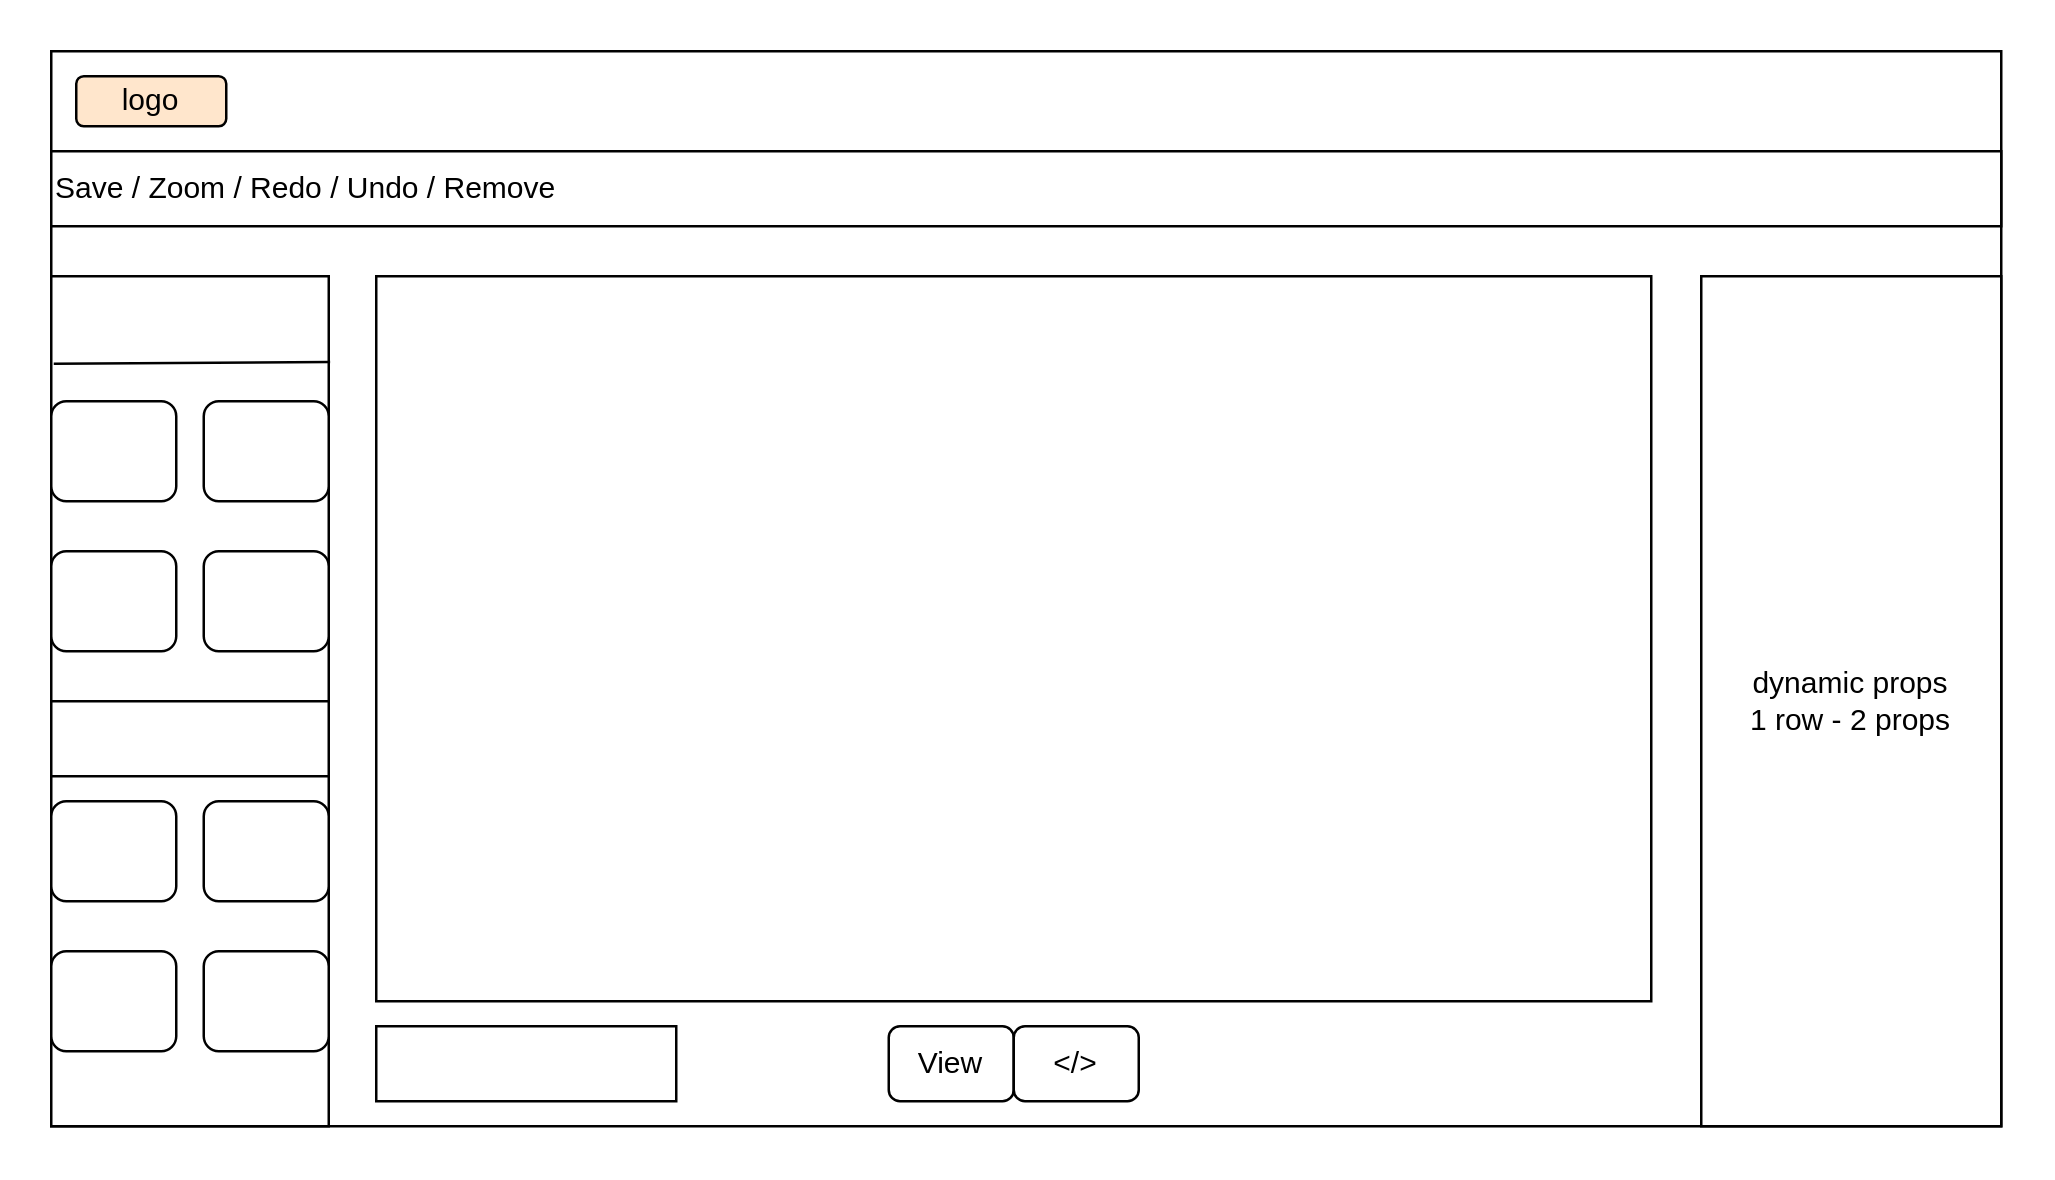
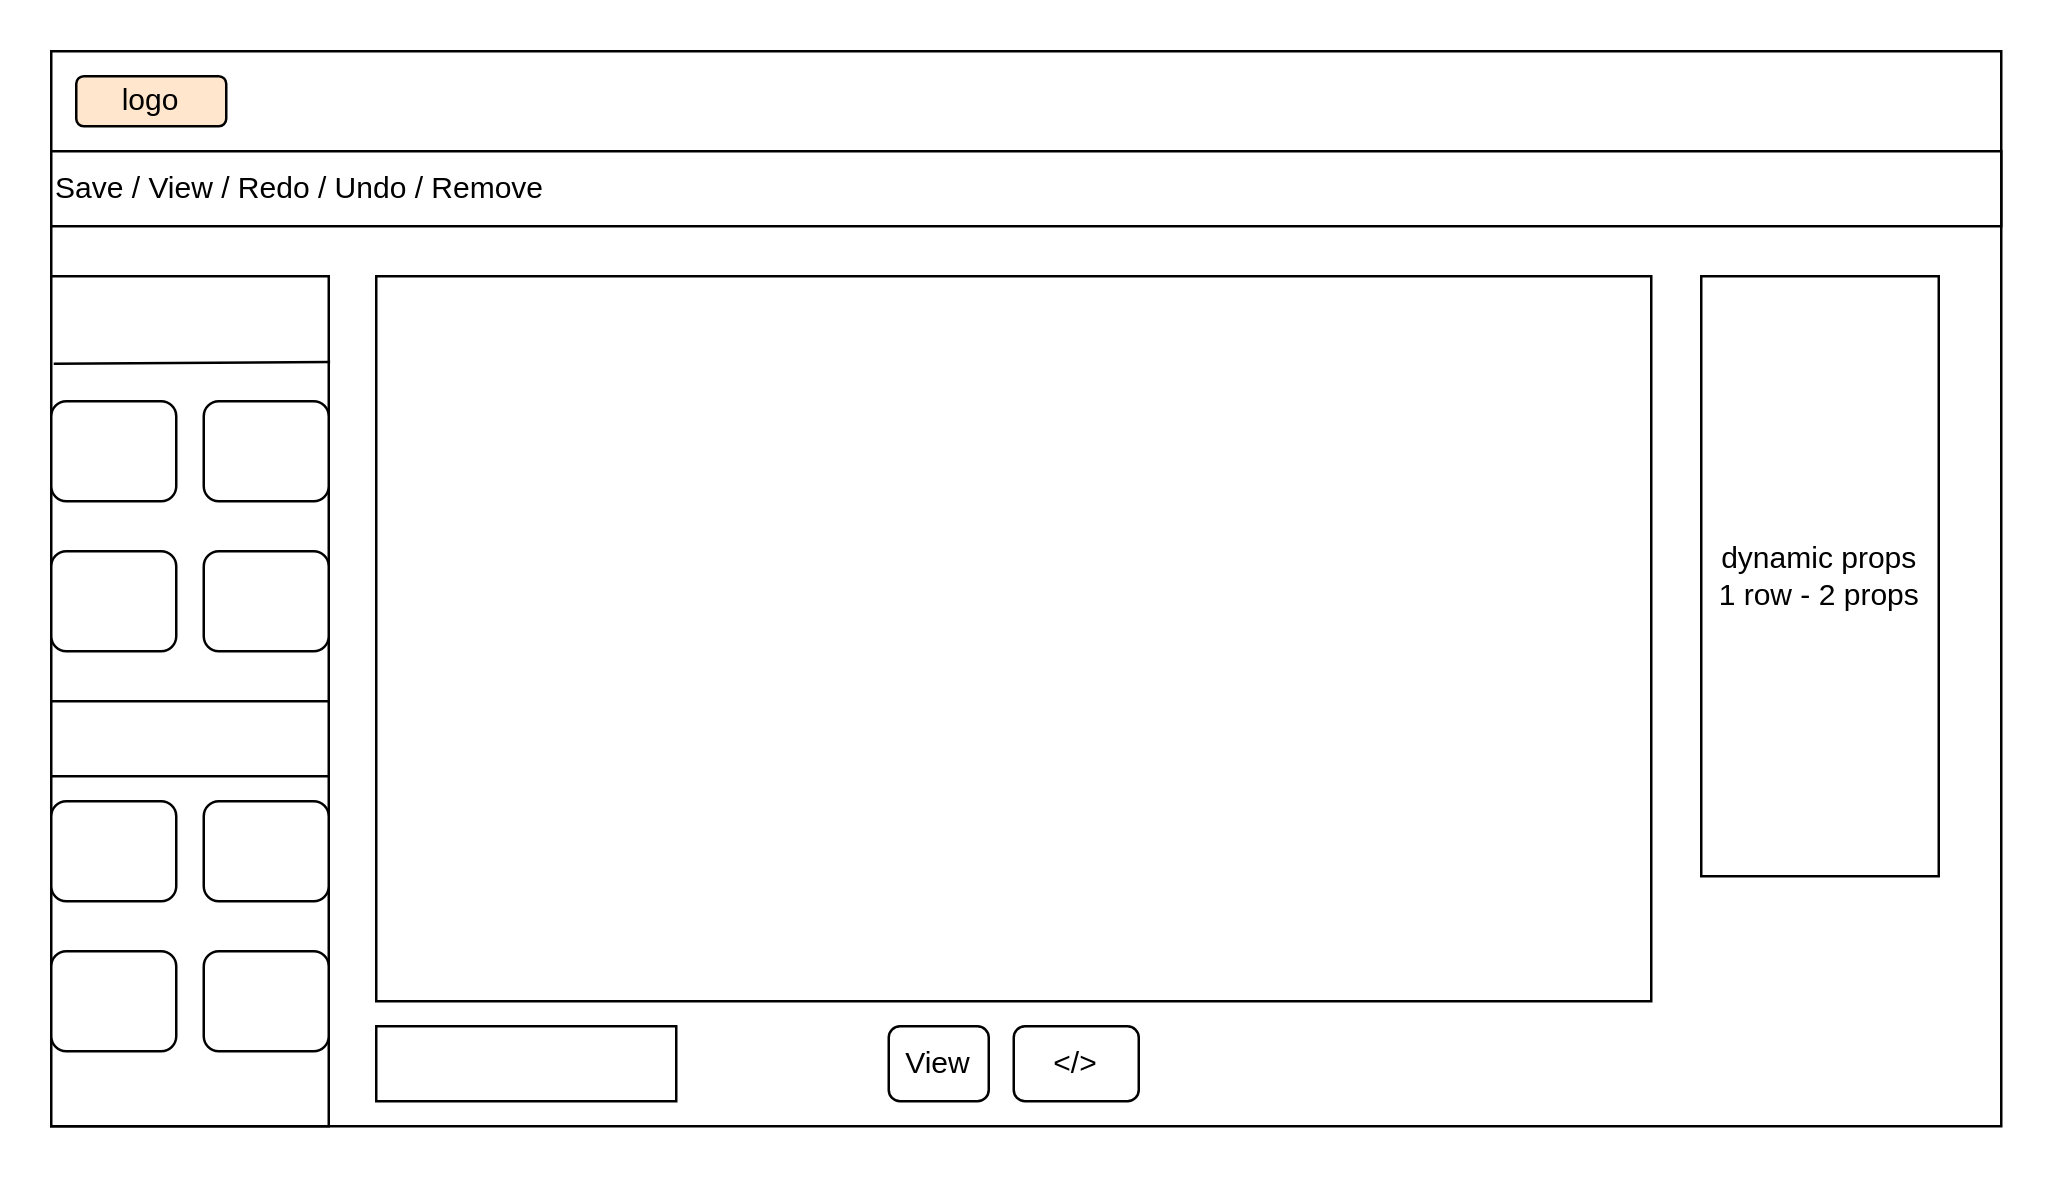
(311, 189) -> (307, 189)
(1851, 701) -> (1820, 576)
(951, 1064) -> (939, 1064)
